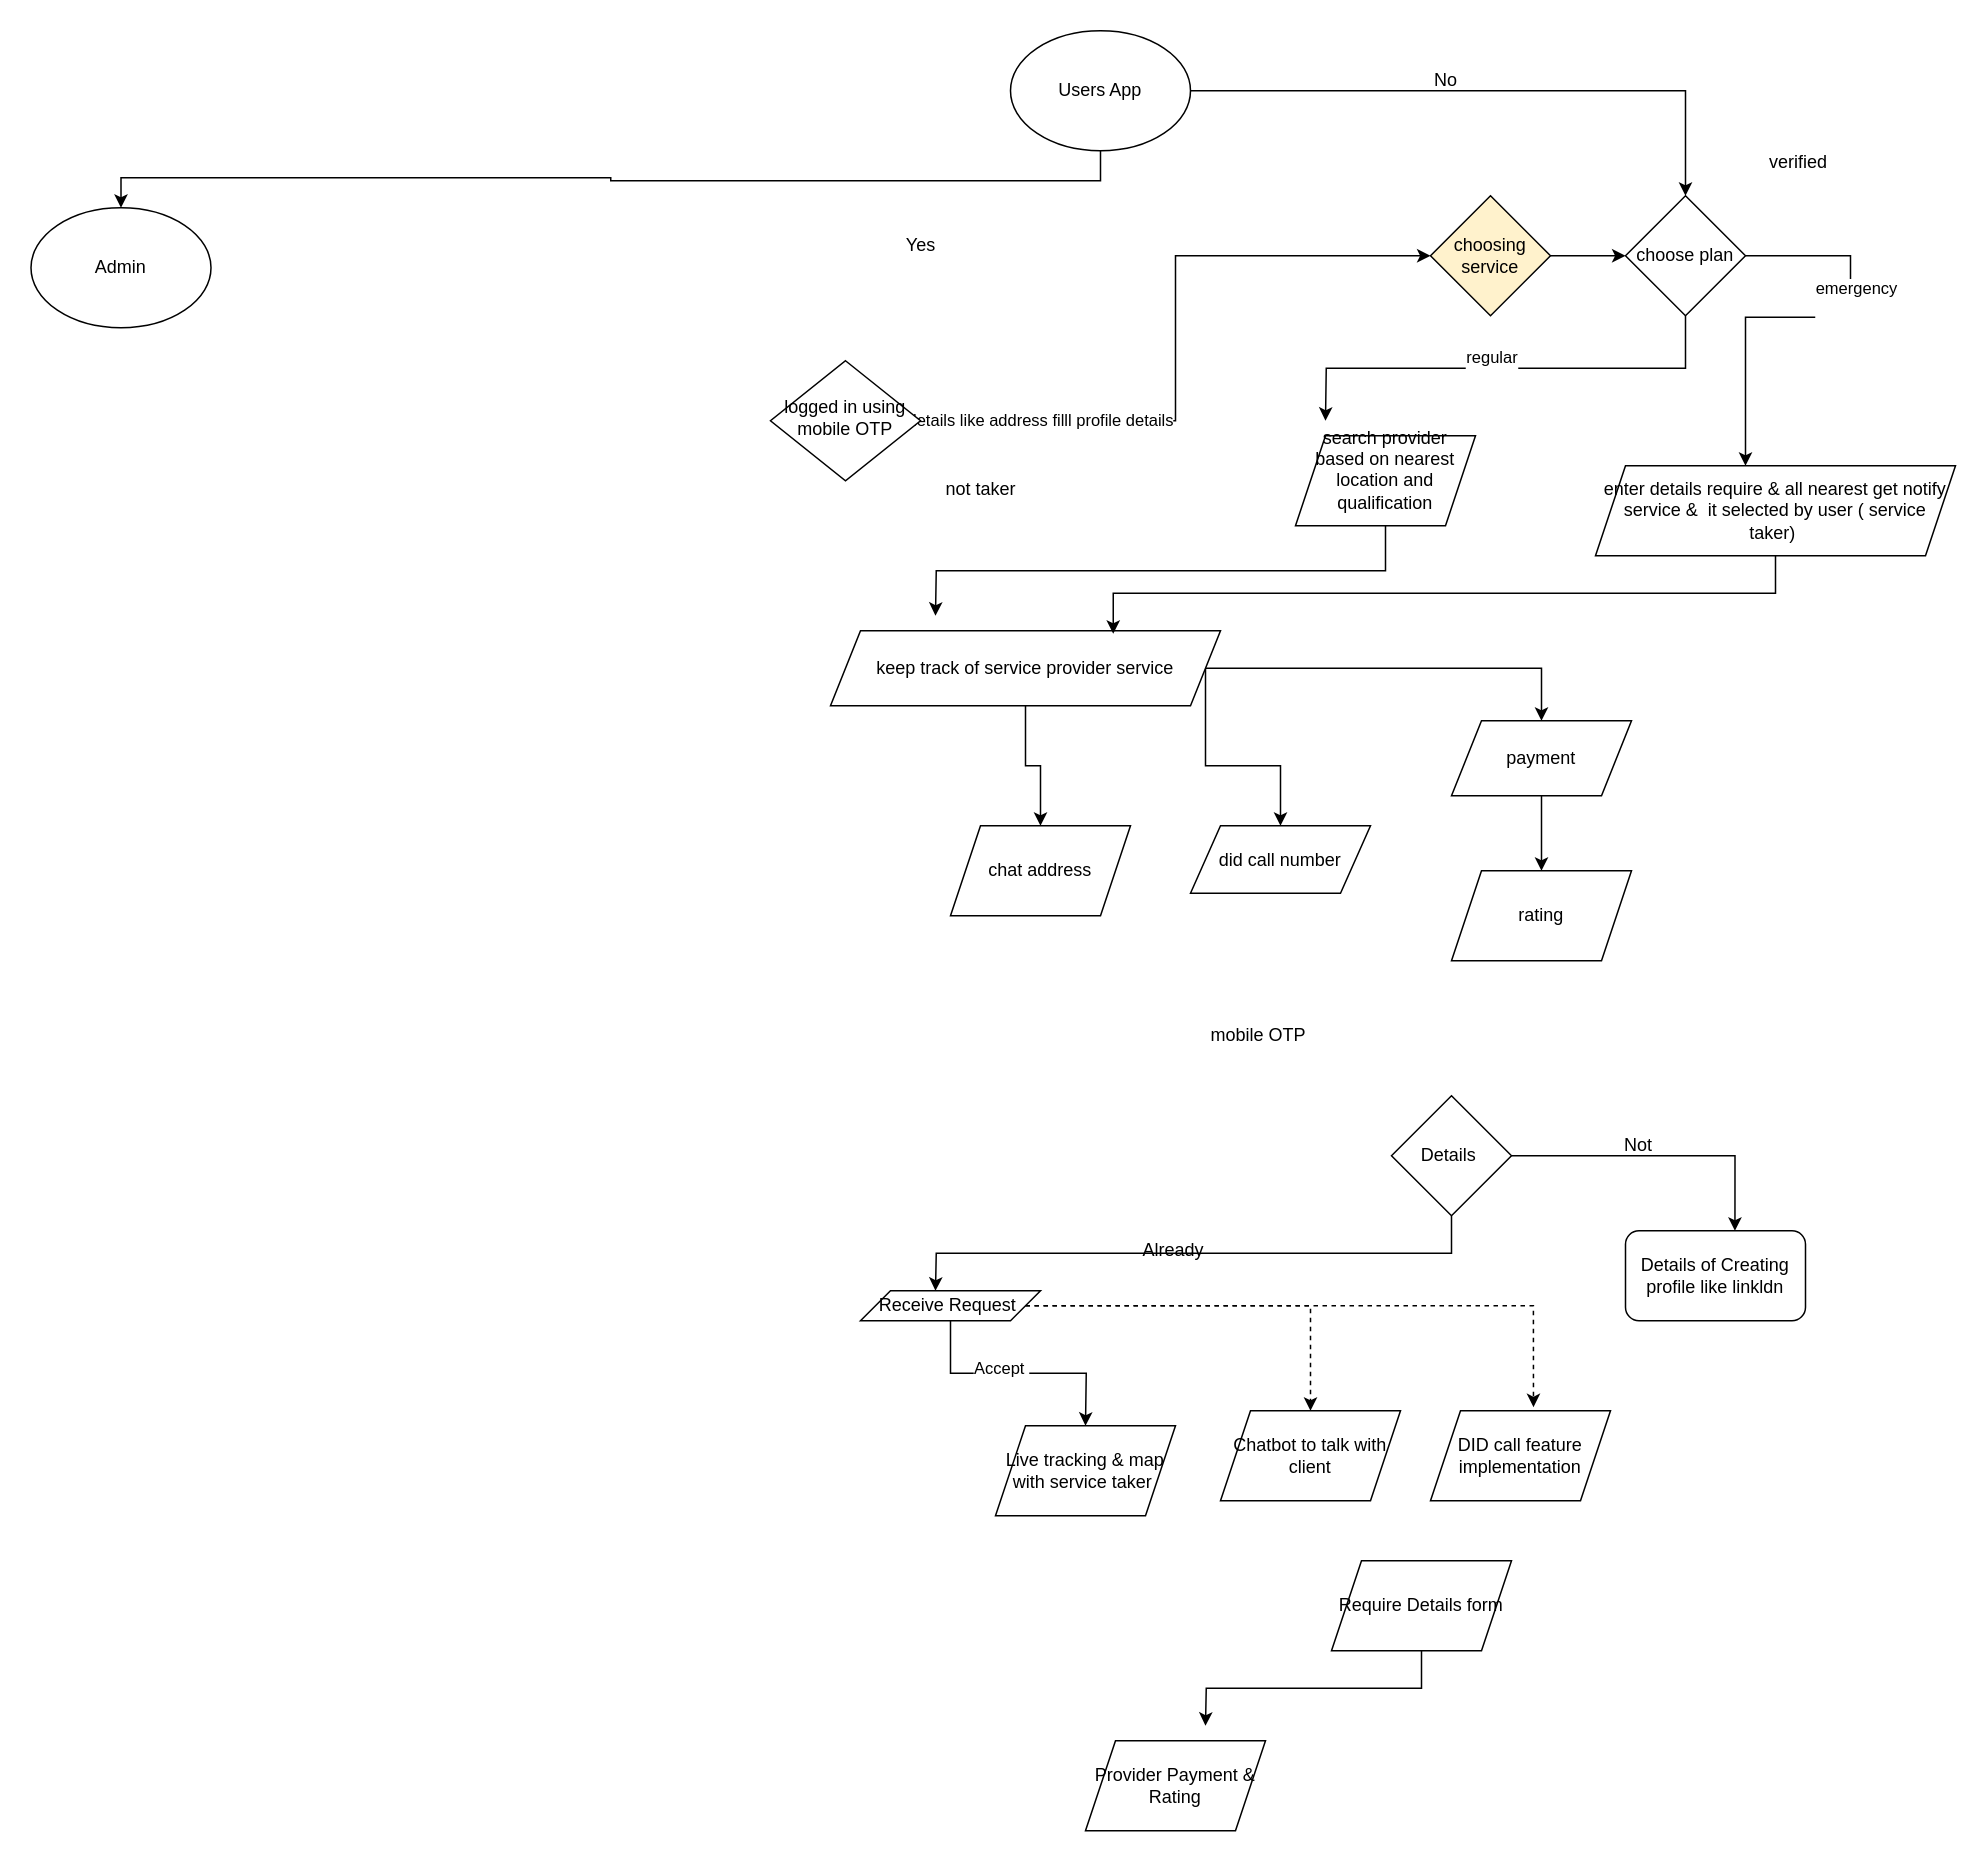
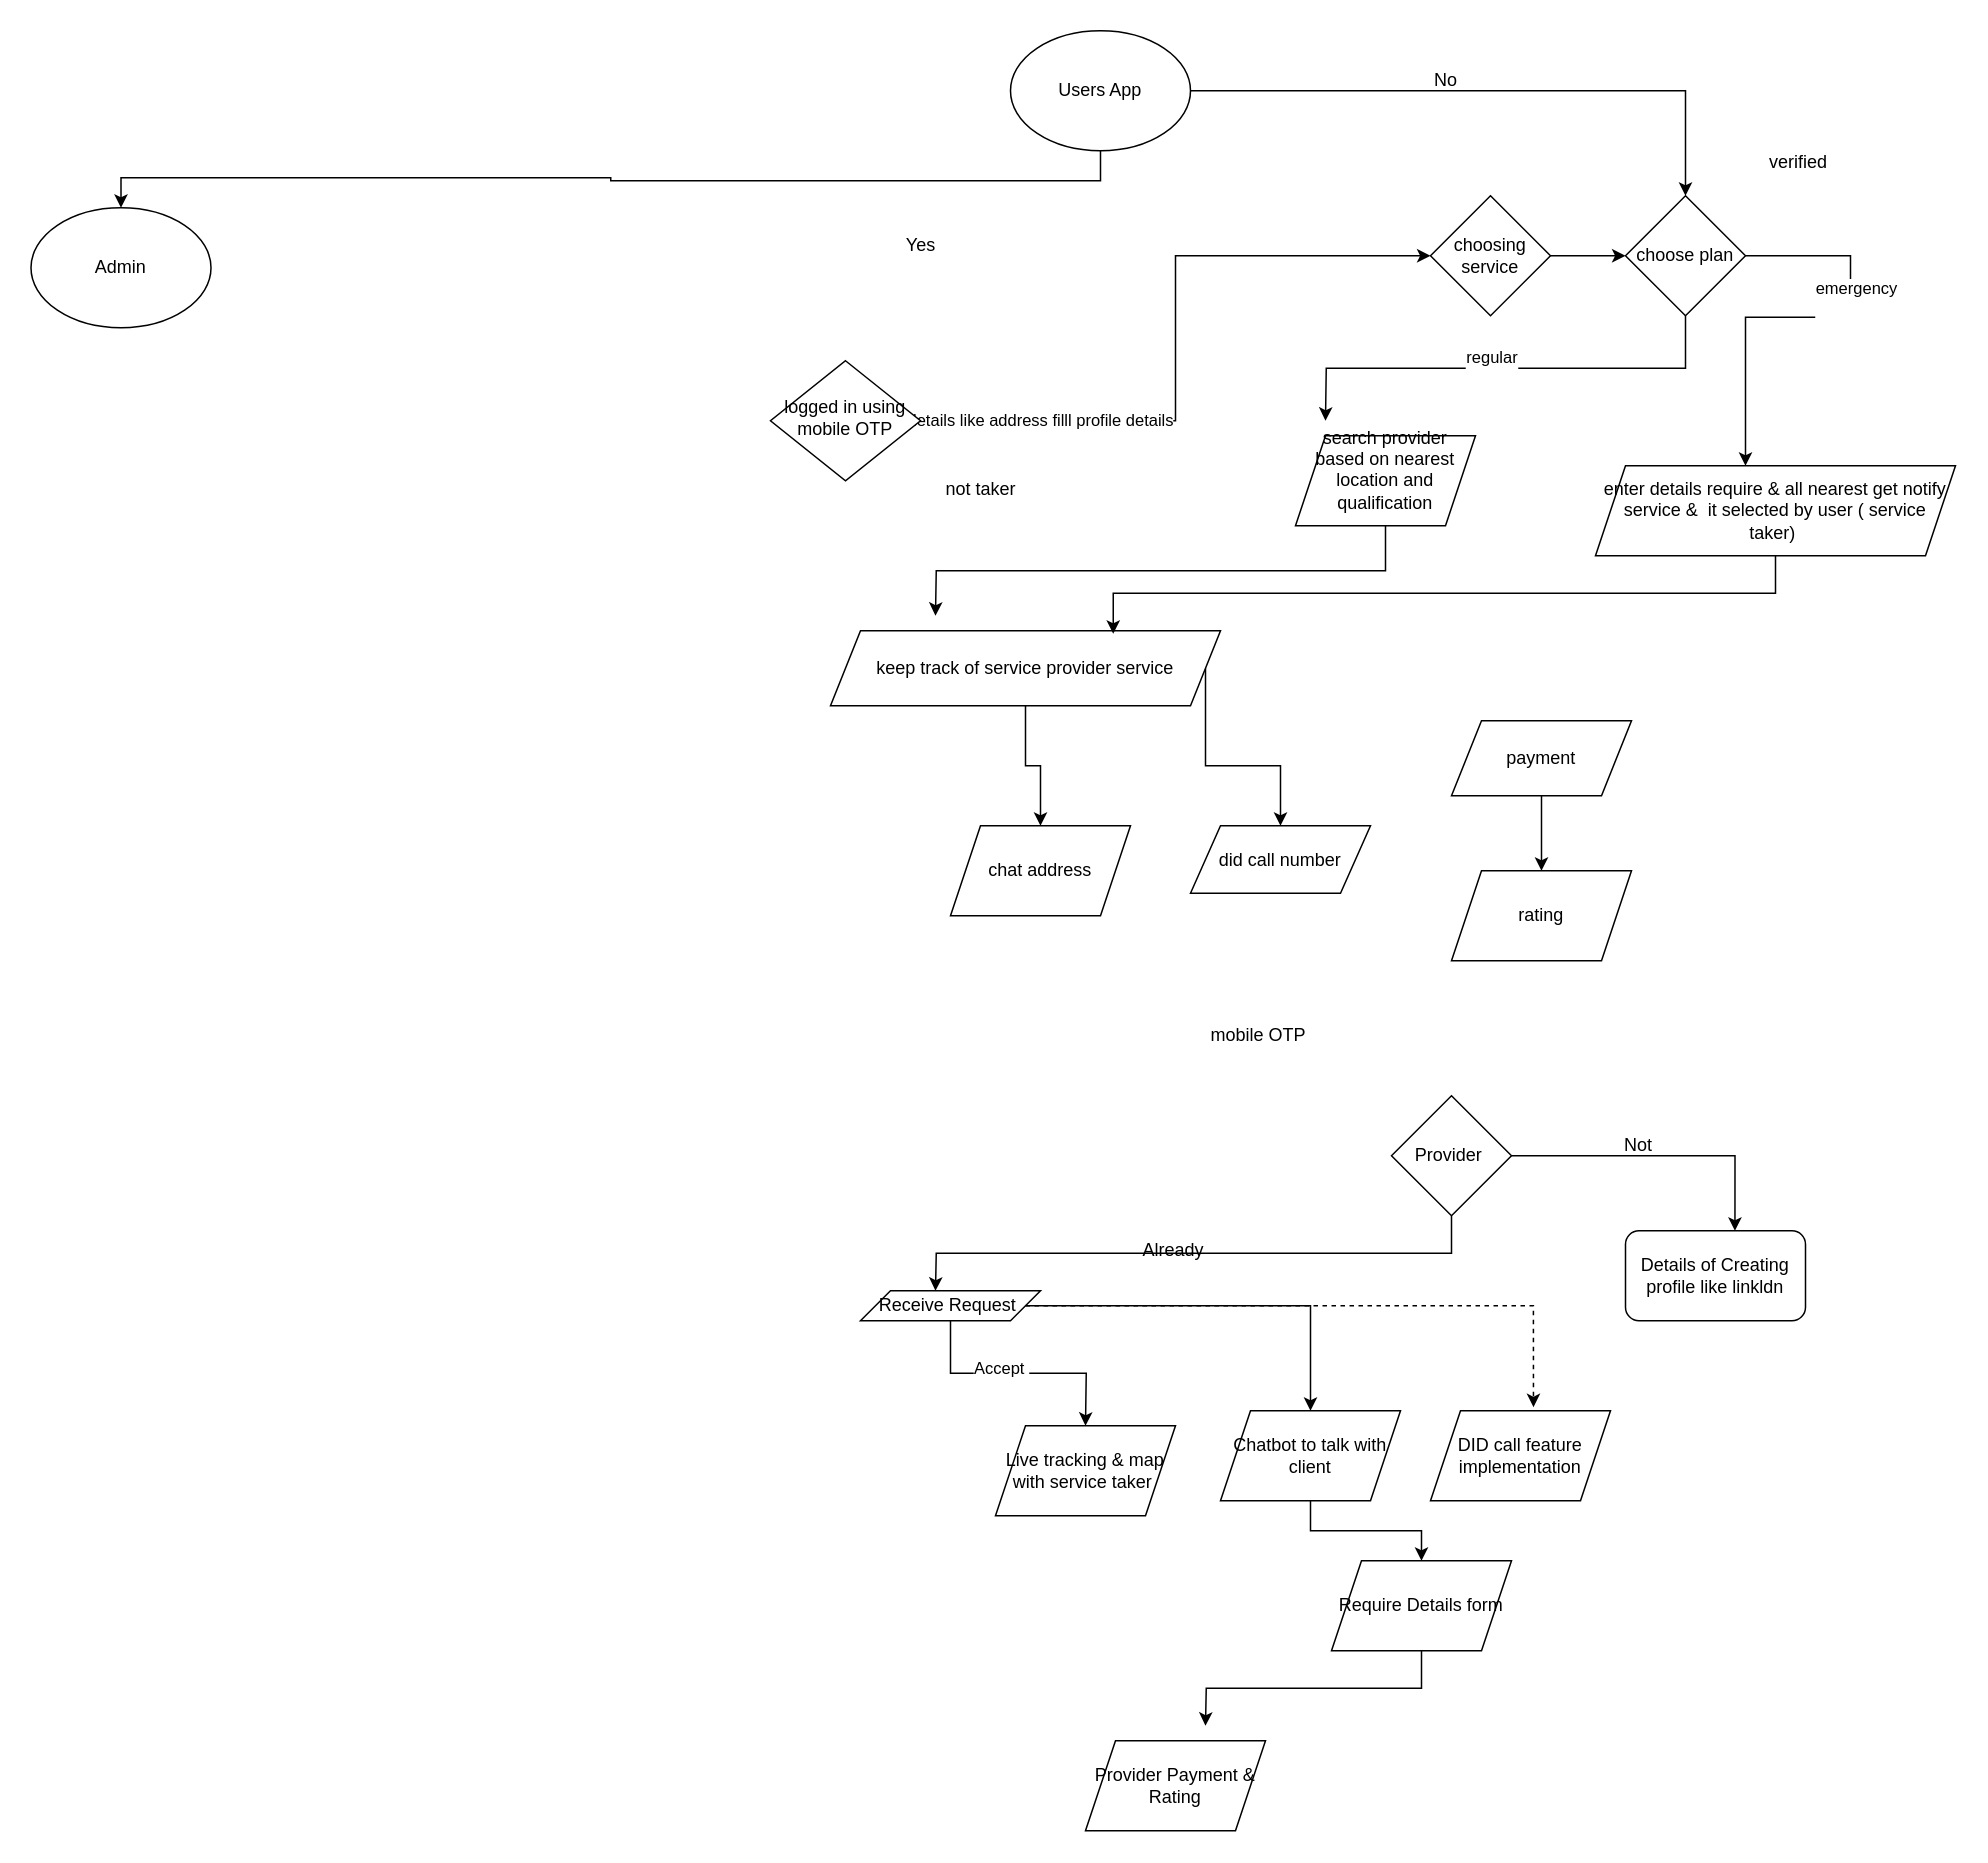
(1490, 256) -> (1490, 256)
(1395, 668) -> none
(1451, 1156) -> (1451, 1156)
(1310, 1354) -> (1310, 1354)
none -> (1360, 1531)
